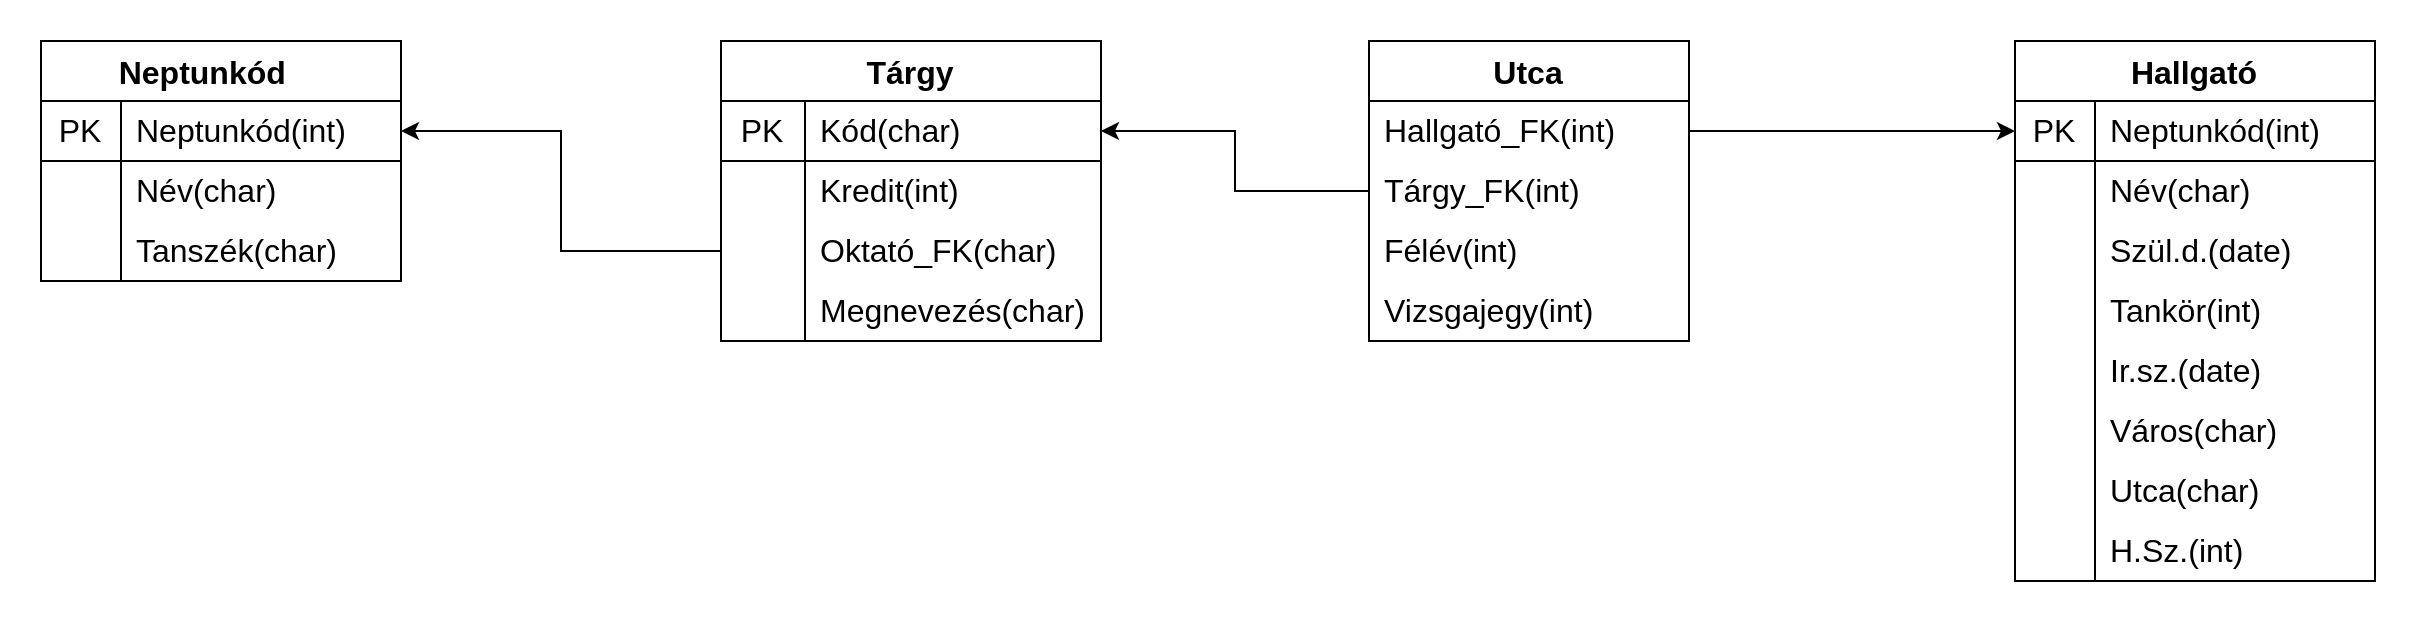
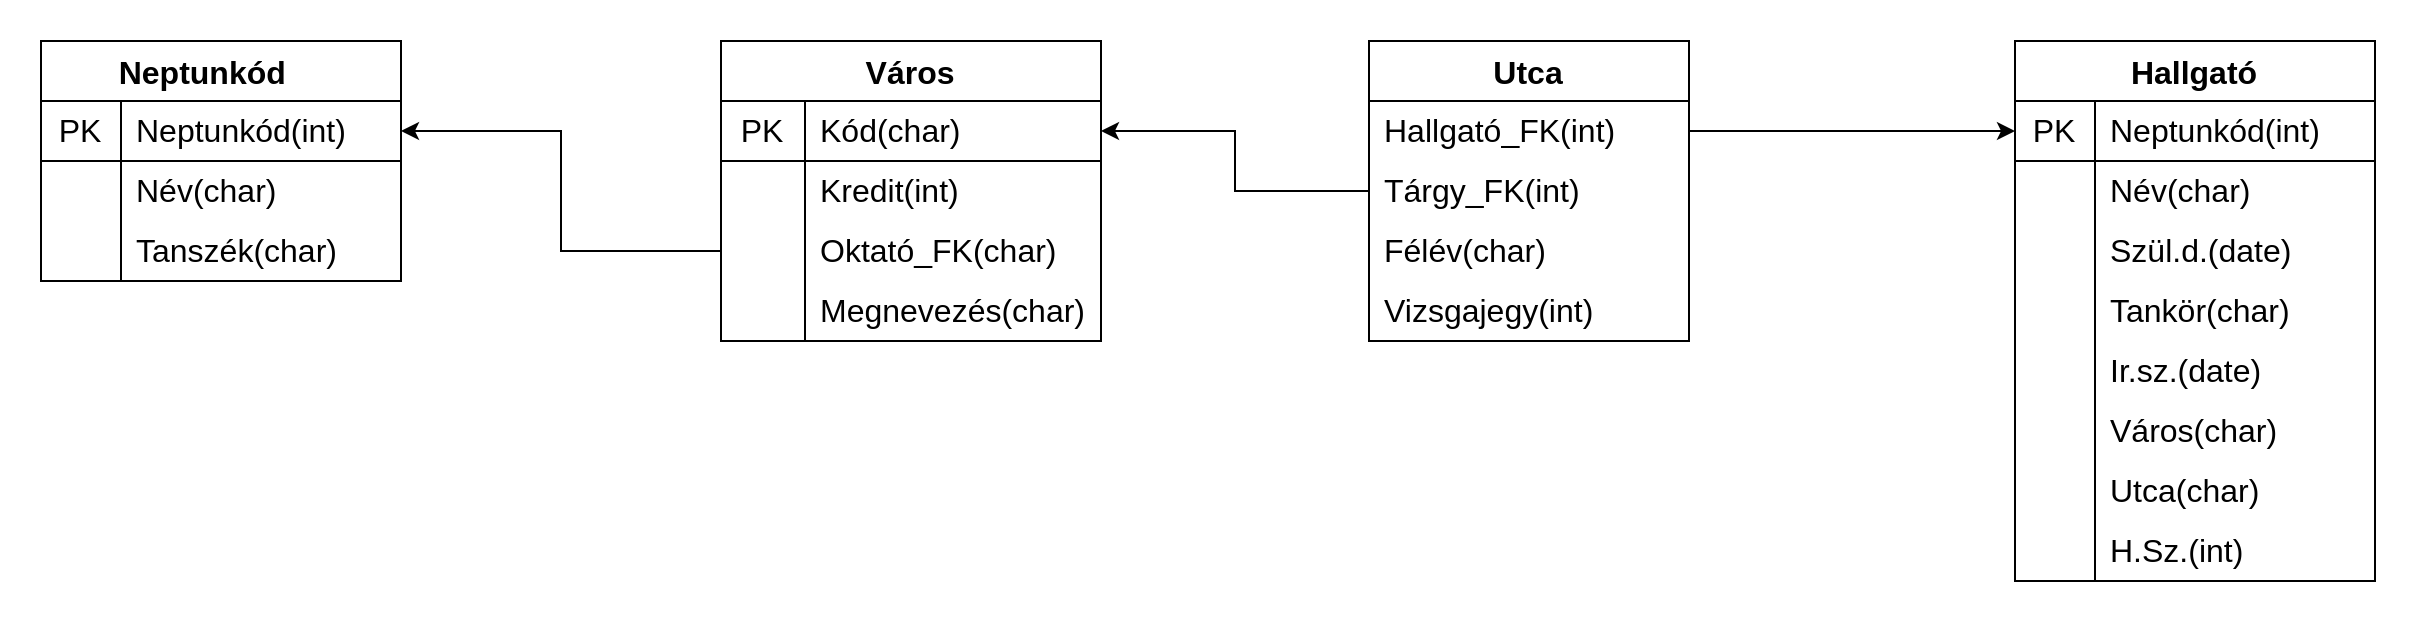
(910, 73) -> (910, 73)
(1466, 251) -> (1479, 251)
(2205, 311) -> (2219, 311)
